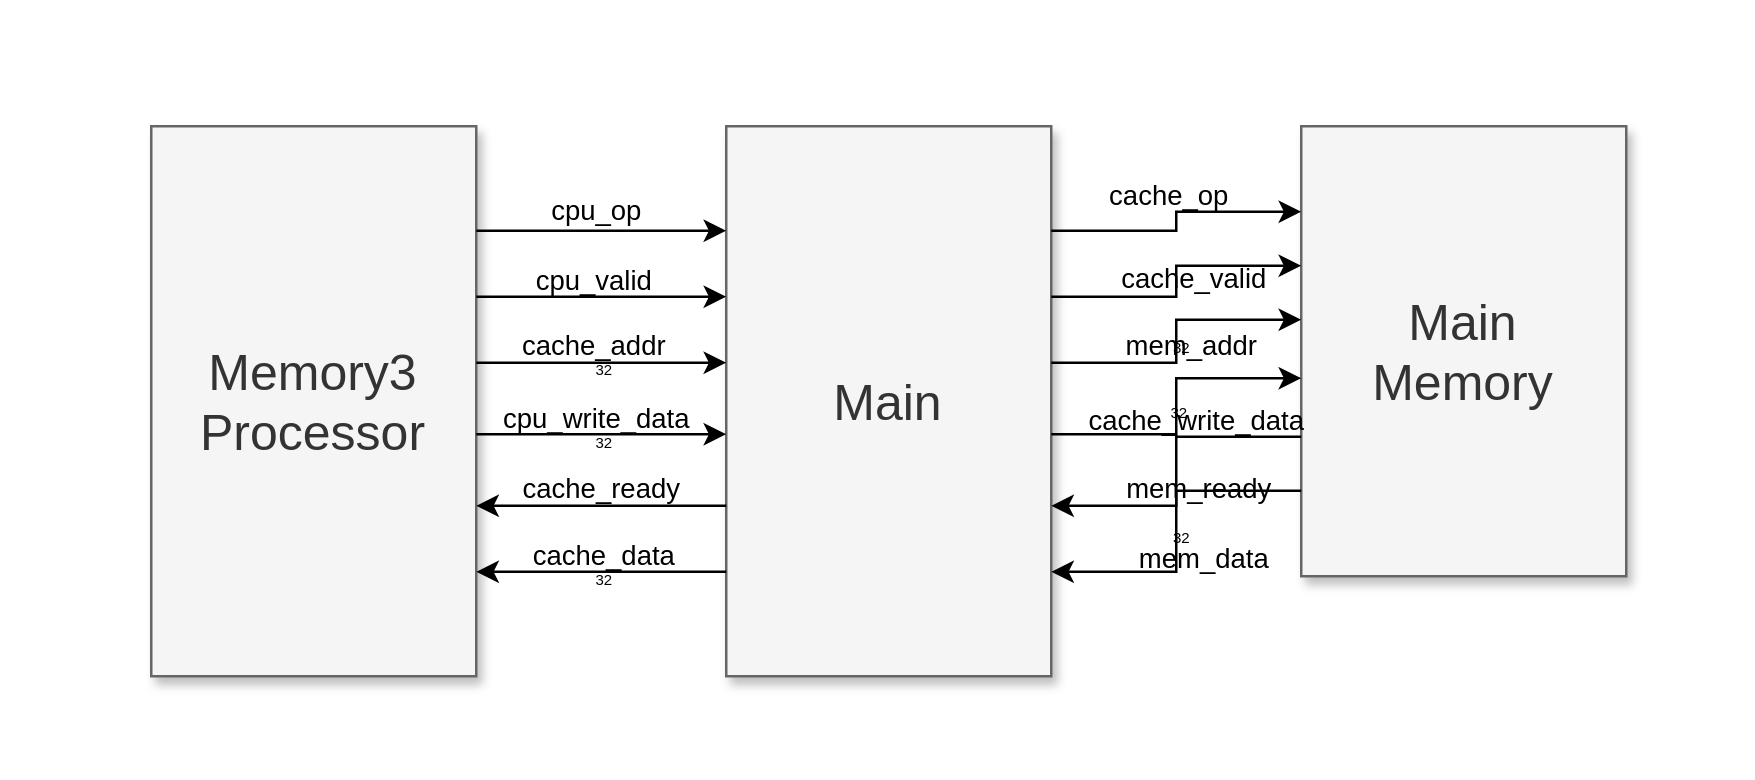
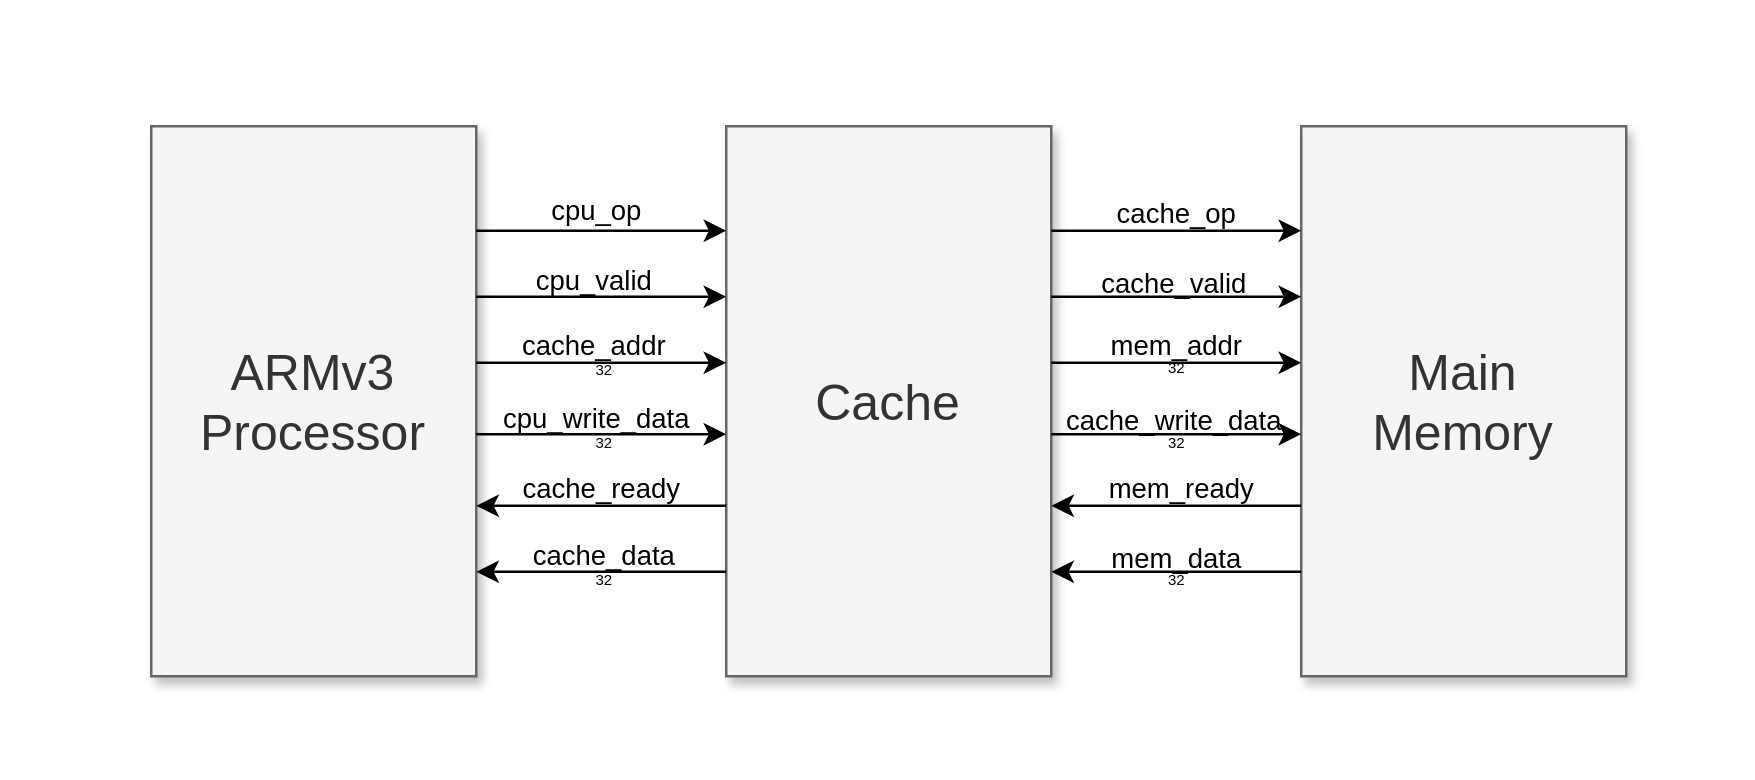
(1464, 351) -> (1464, 401)
(314, 401) -> (314, 401)
(889, 401) -> (889, 401)
